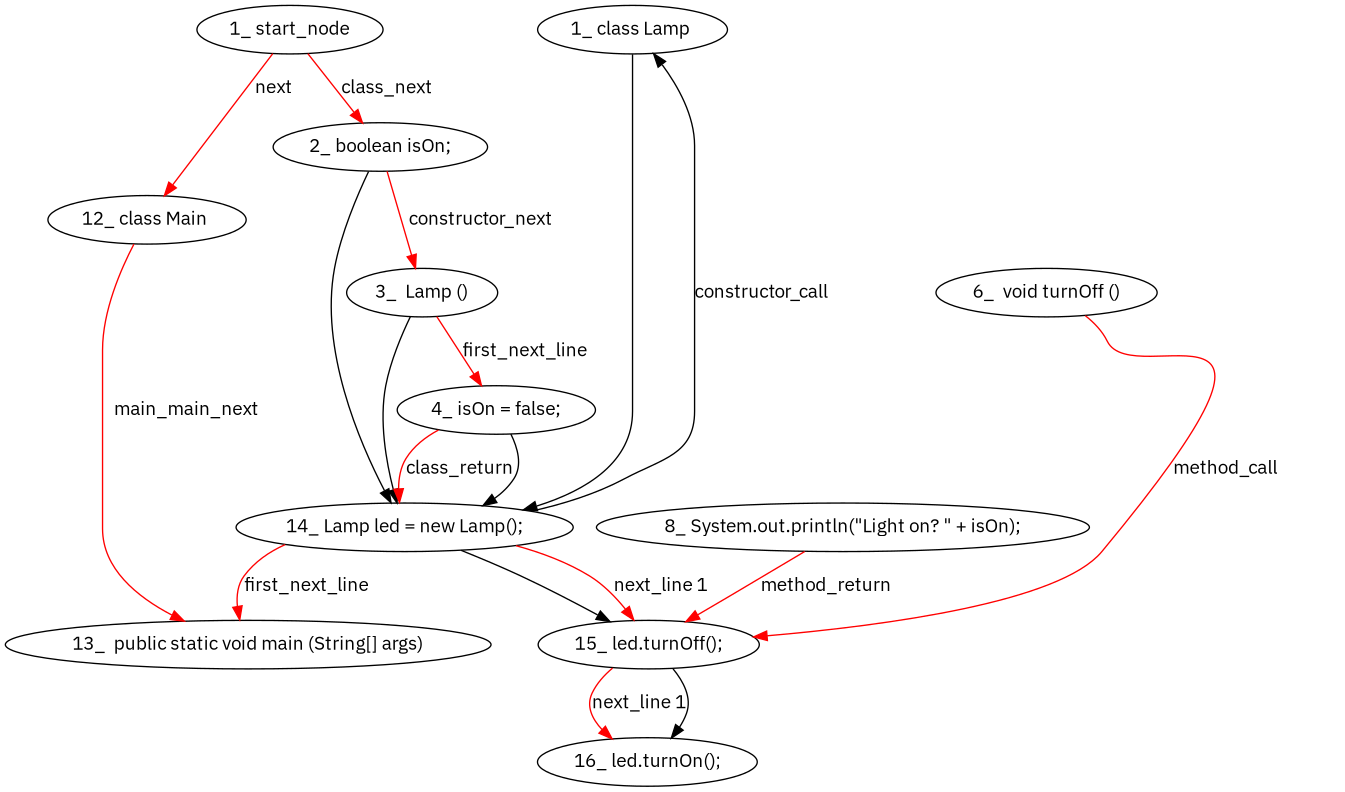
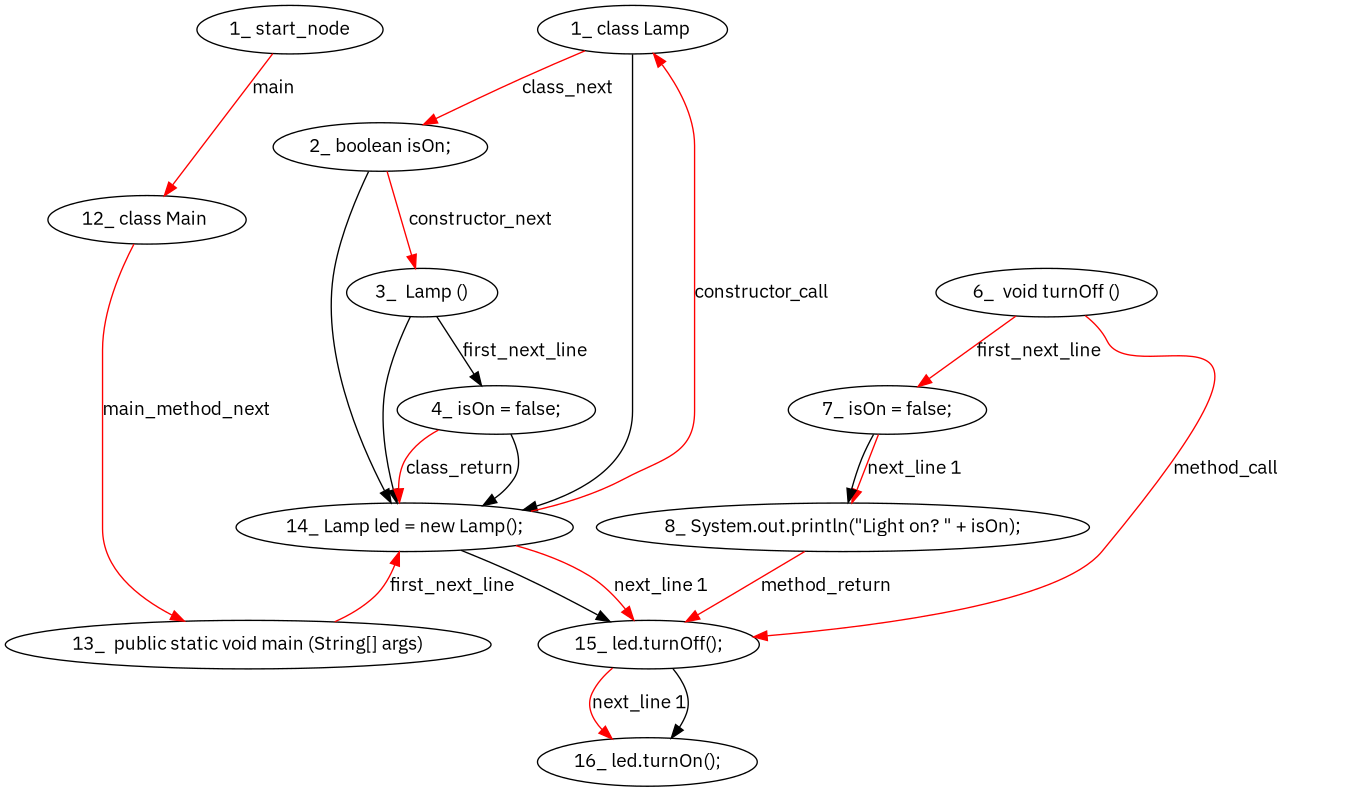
(331, 83) -> (510, 84)
(274, 88) -> (274, 88)
(695, 336) -> (695, 336)
(455, 345) -> (455, 345)
(187, 410) -> (187, 410)
none -> (887, 410)
(251, 568) -> (371, 600)
